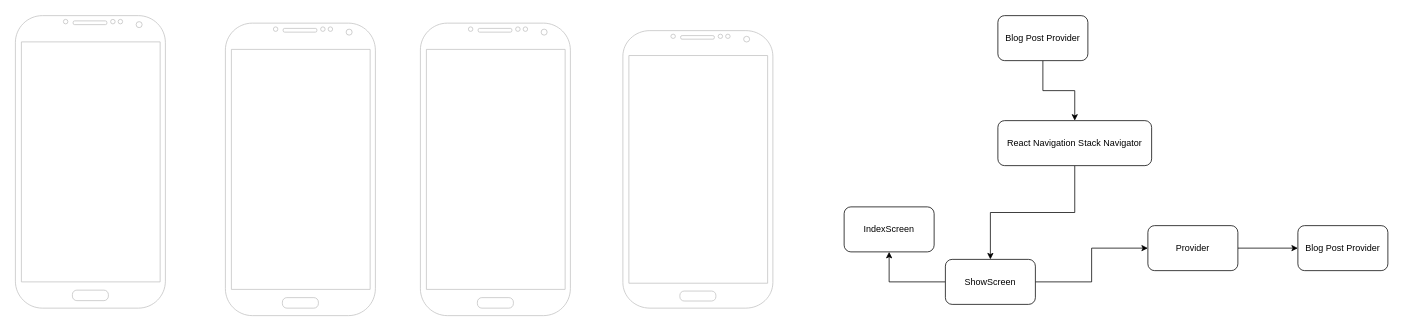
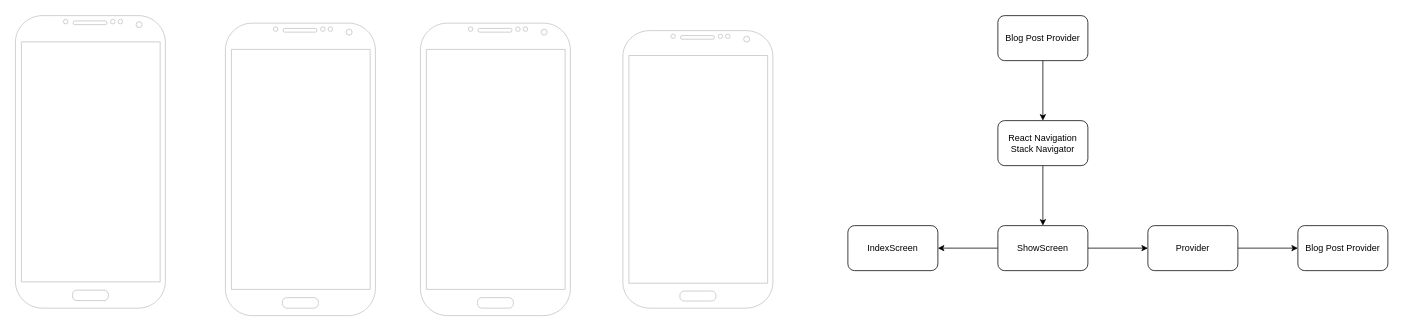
(1075, 143) -> (1043, 143)
(889, 229) -> (893, 248)
(990, 282) -> (1043, 248)
